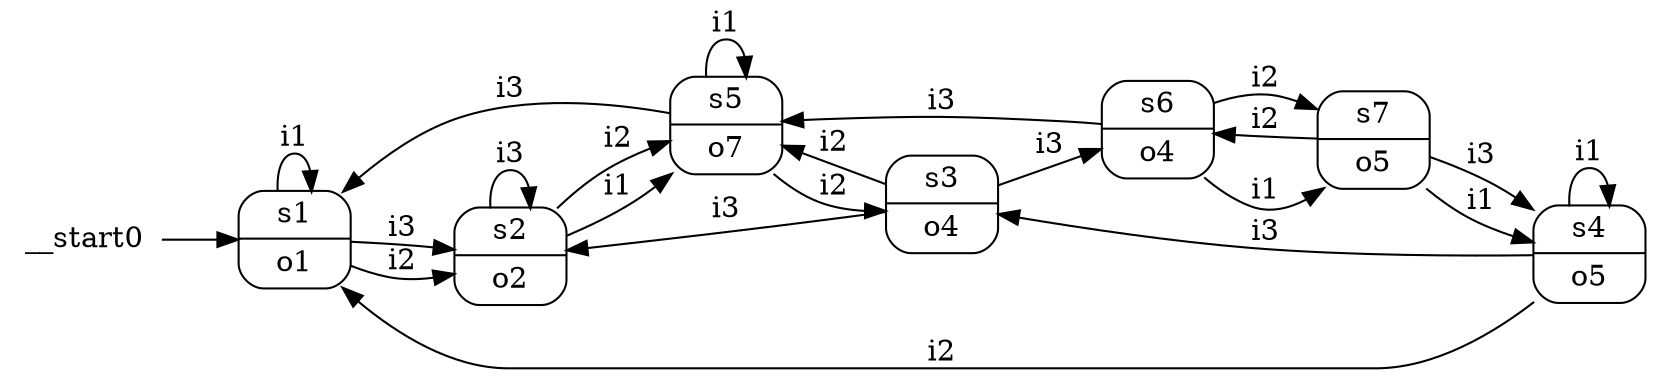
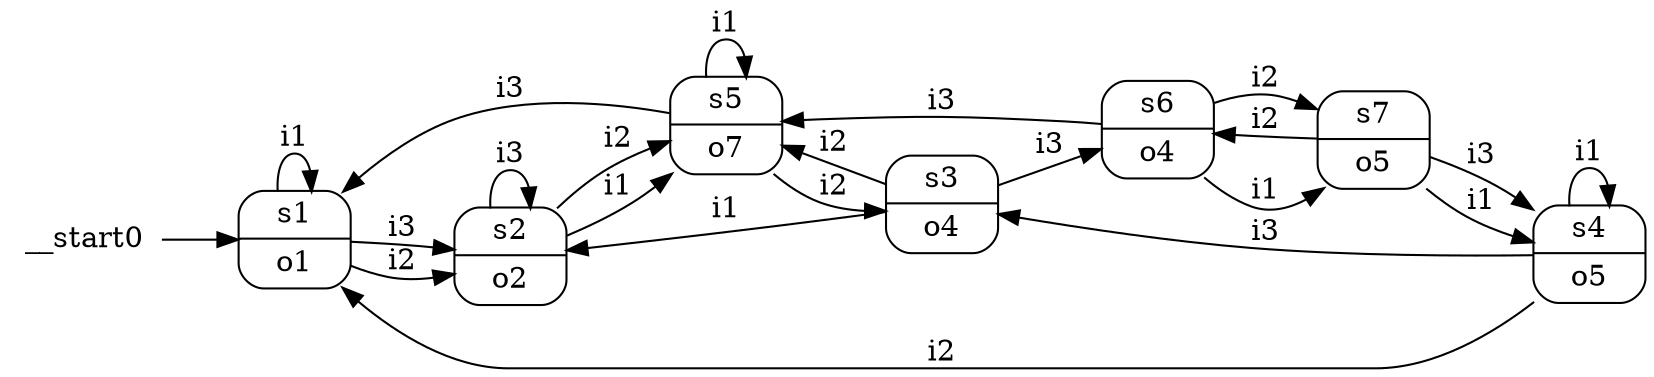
(726, 210) -> (726, 210)
